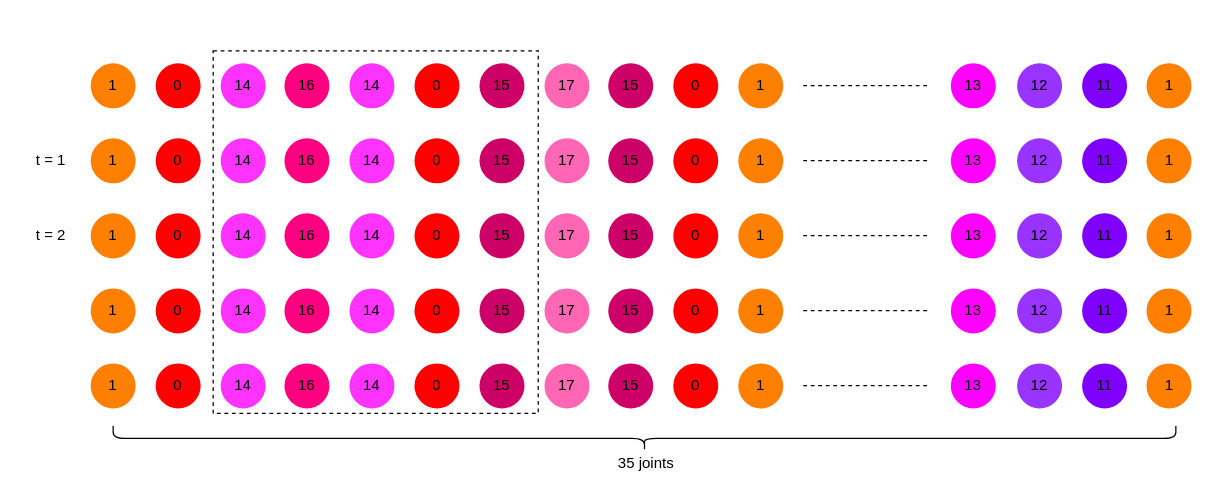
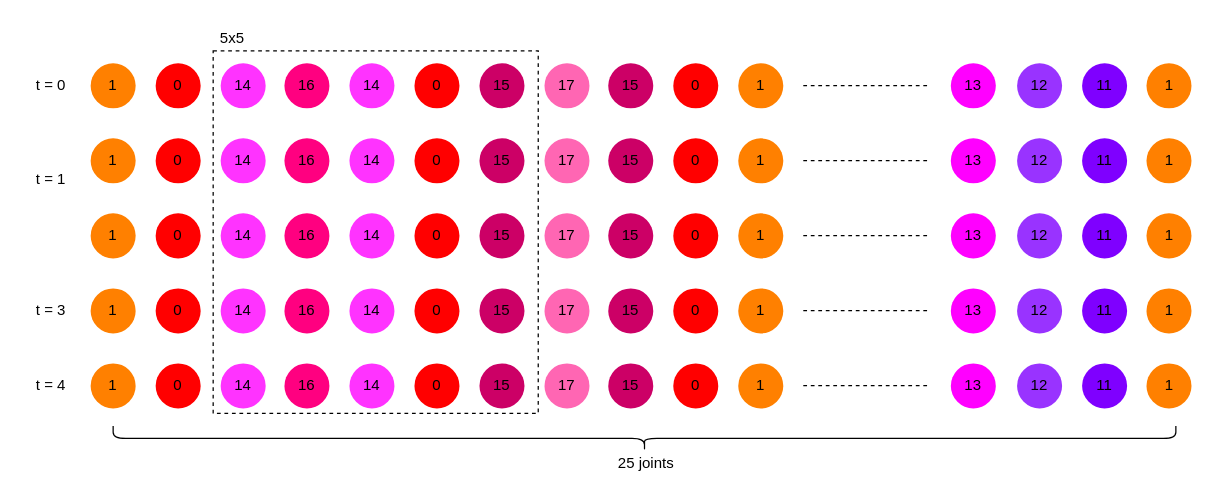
none -> (232, 38)
none -> (51, 86)
(51, 161) -> (51, 179)
(51, 236) -> none
none -> (51, 311)
none -> (51, 386)
(646, 463) -> (646, 463)
